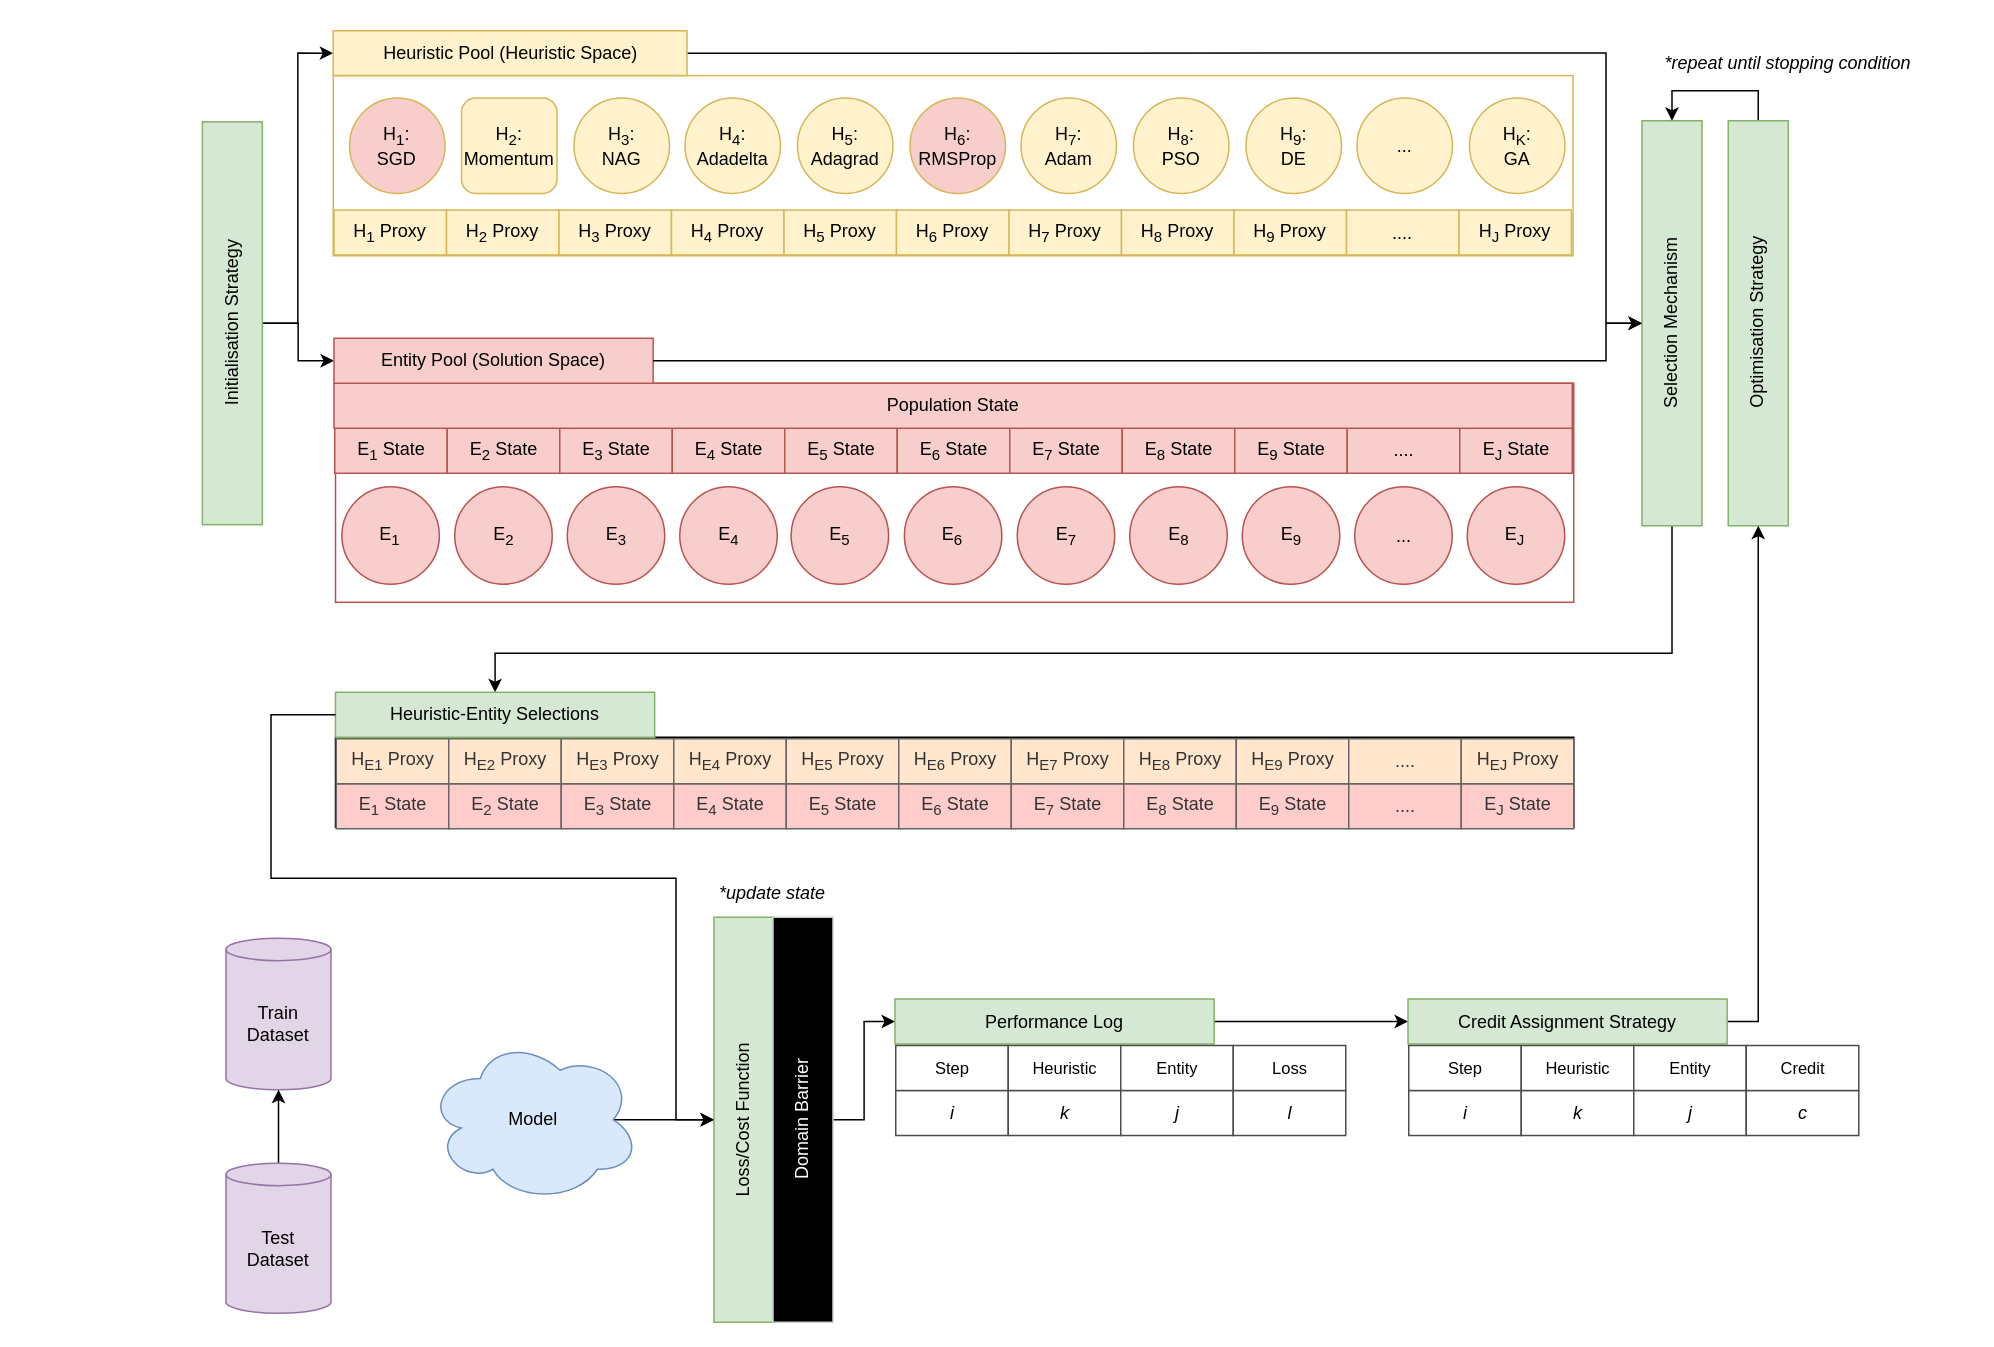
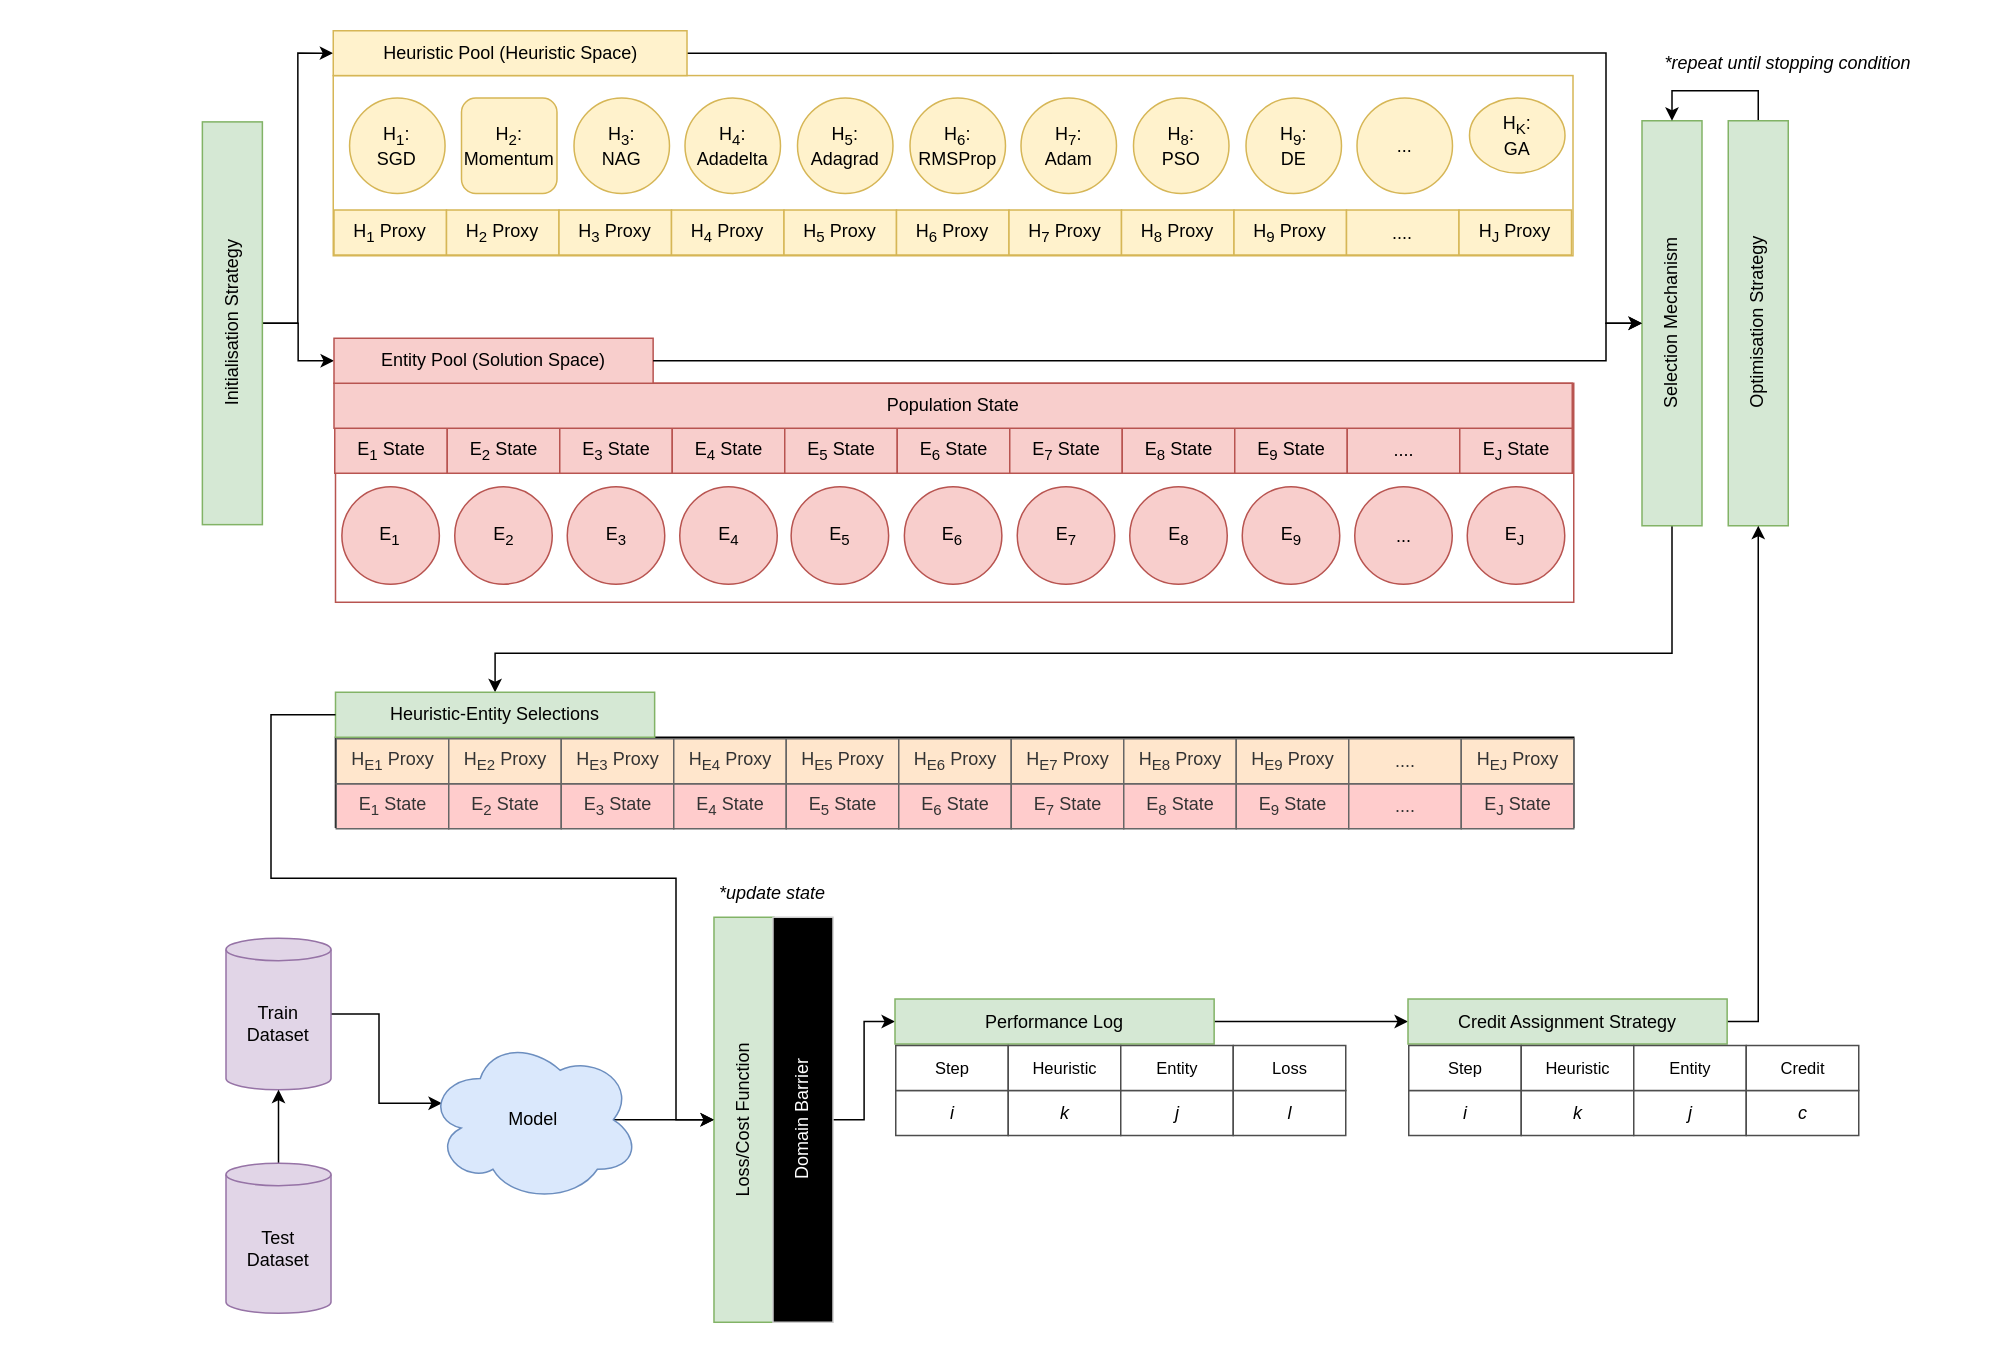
(397, 146) -> (397, 146)
(957, 146) -> (957, 146)
(1517, 146) -> (1517, 135)
none -> (379, 1061)
